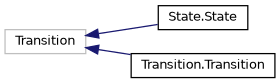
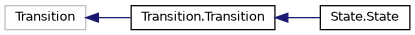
(128, 29) -> (304, 18)
